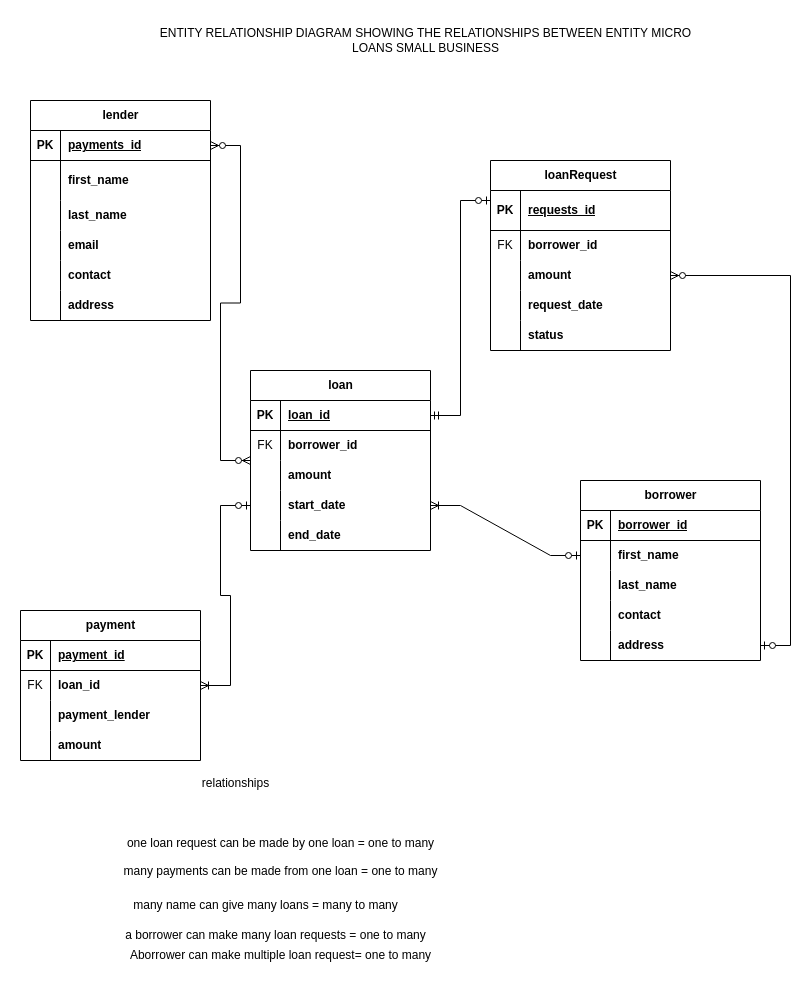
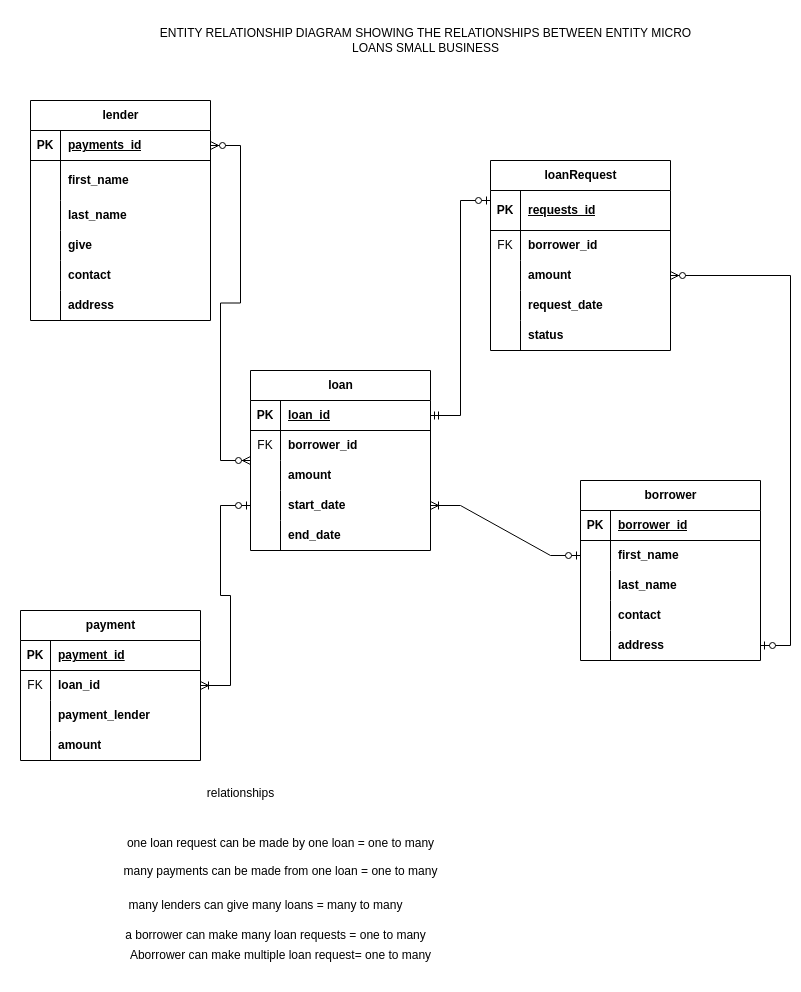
(82, 246) -> (80, 246)
(236, 784) -> (241, 794)
(266, 906) -> (266, 906)
